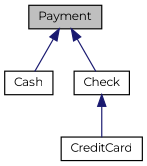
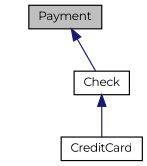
(29, 83) -> none
